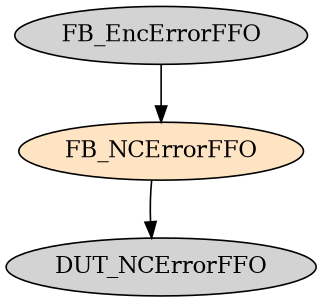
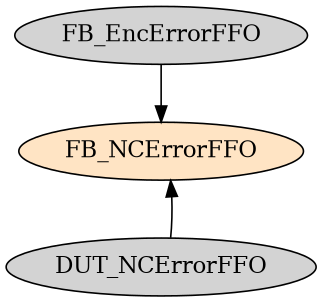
(150, 201) -> (172, 217)
